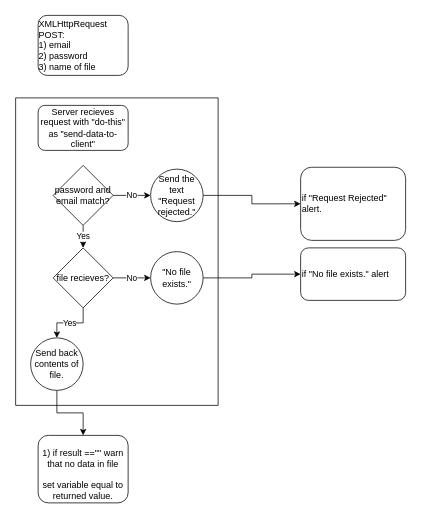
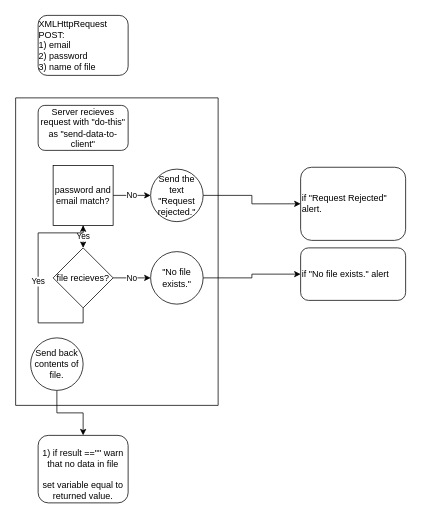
(83, 195) -> (83, 195)
(70, 323) -> (38, 277)
